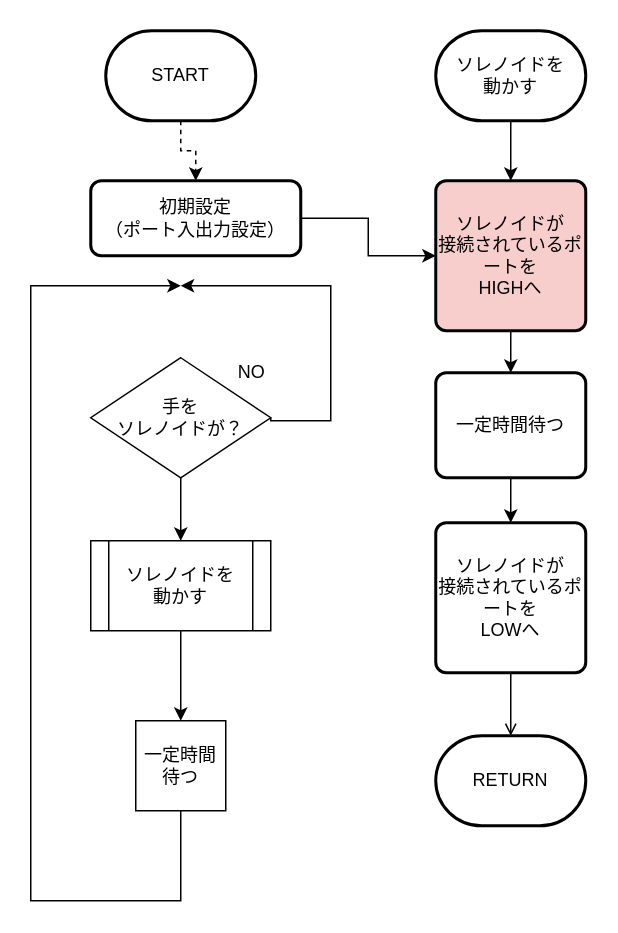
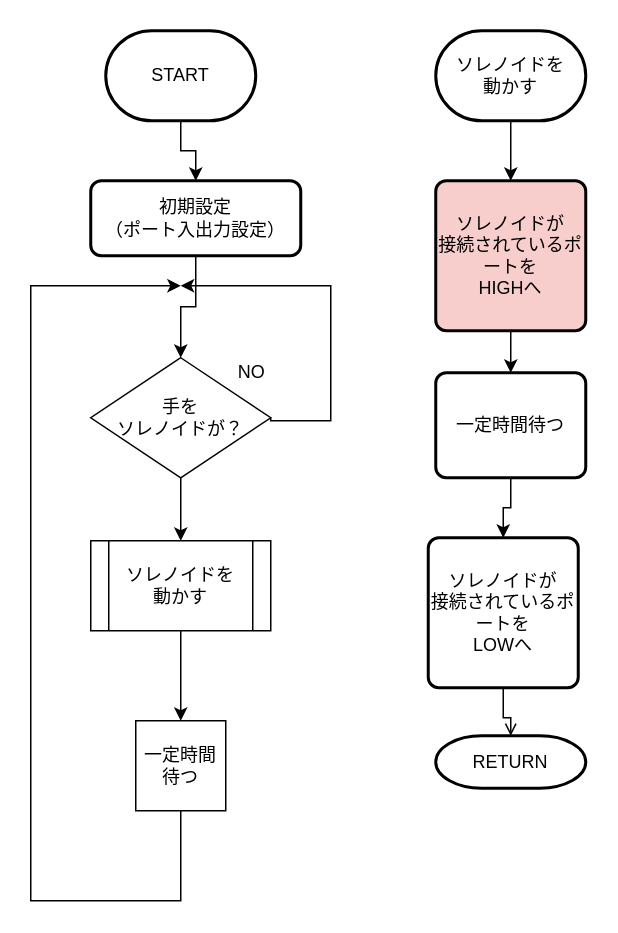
(184, 151) -> (184, 151)
(368, 231) -> (194, 307)
(511, 598) -> (503, 613)
(511, 781) -> (511, 762)
